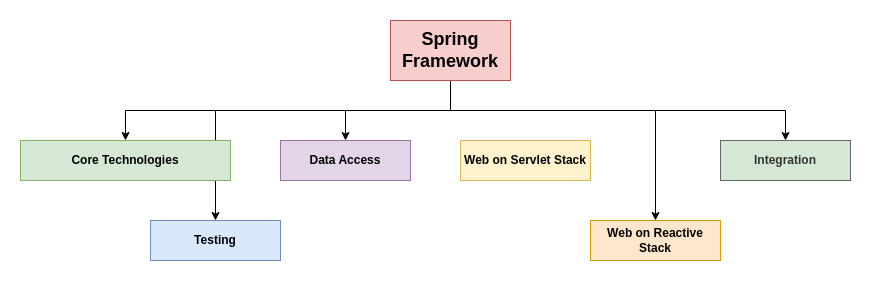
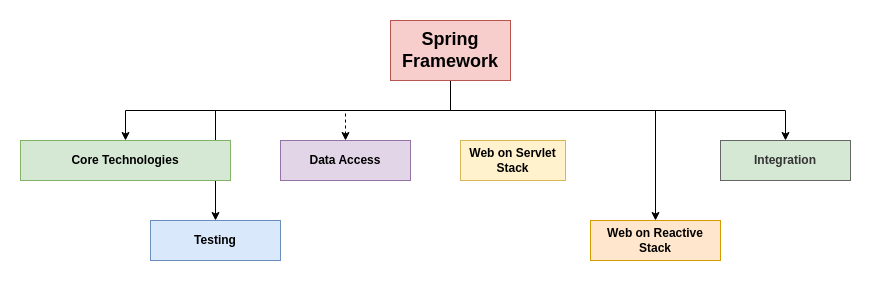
(346, 122) -> (346, 122)
(526, 161) -> (513, 161)
